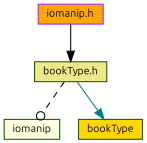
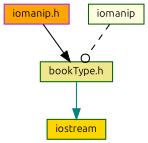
(54, 97) -> (99, 40)
(110, 129) -> (76, 129)
